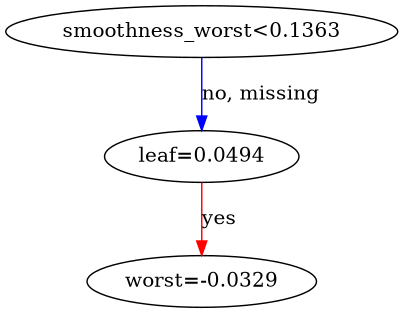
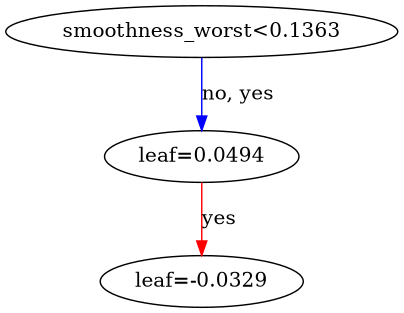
(261, 94) -> (238, 94)
(202, 281) -> (202, 281)
